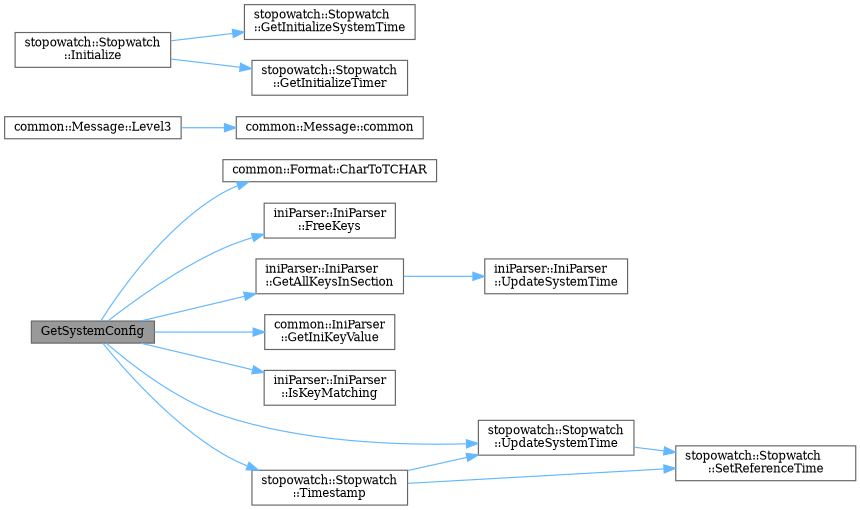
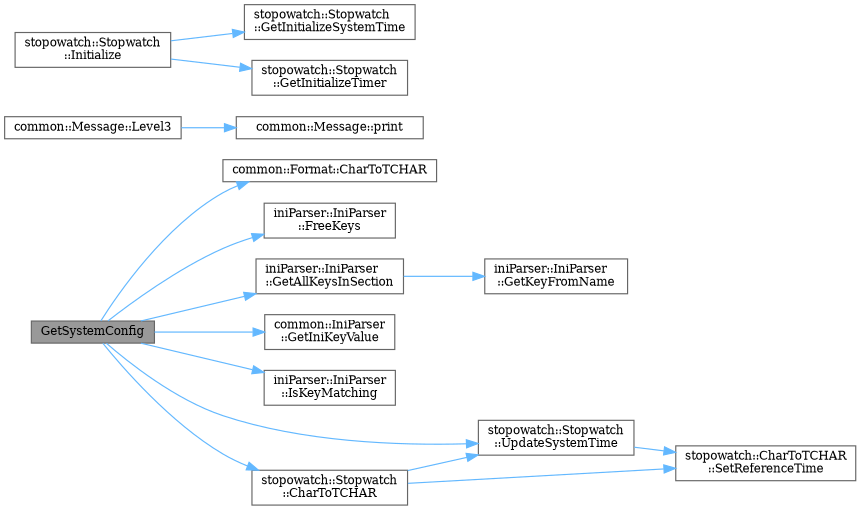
(330, 128) -> (330, 128)
(556, 276) -> (556, 276)
(766, 463) -> (766, 463)
(330, 488) -> (330, 488)
